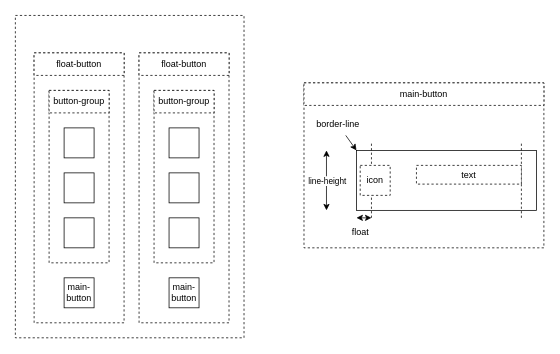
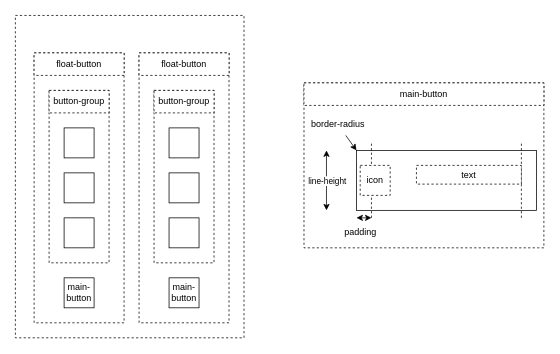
(338, 124) -> (338, 124)
(361, 233) -> (361, 233)
